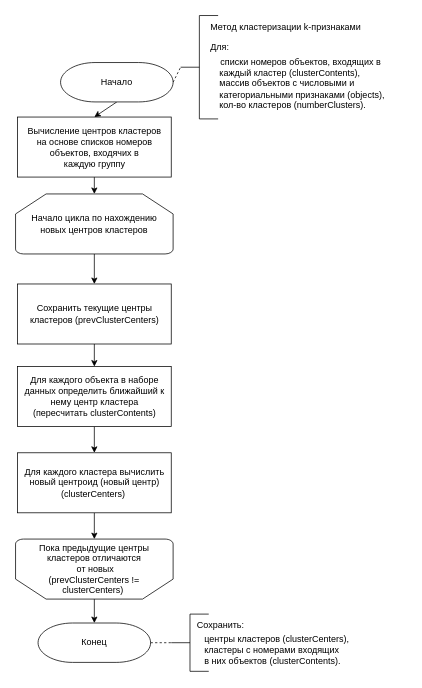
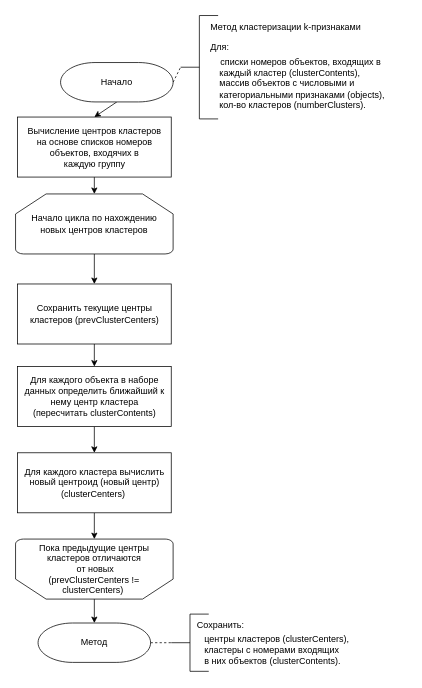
(94, 642) -> (94, 642)
